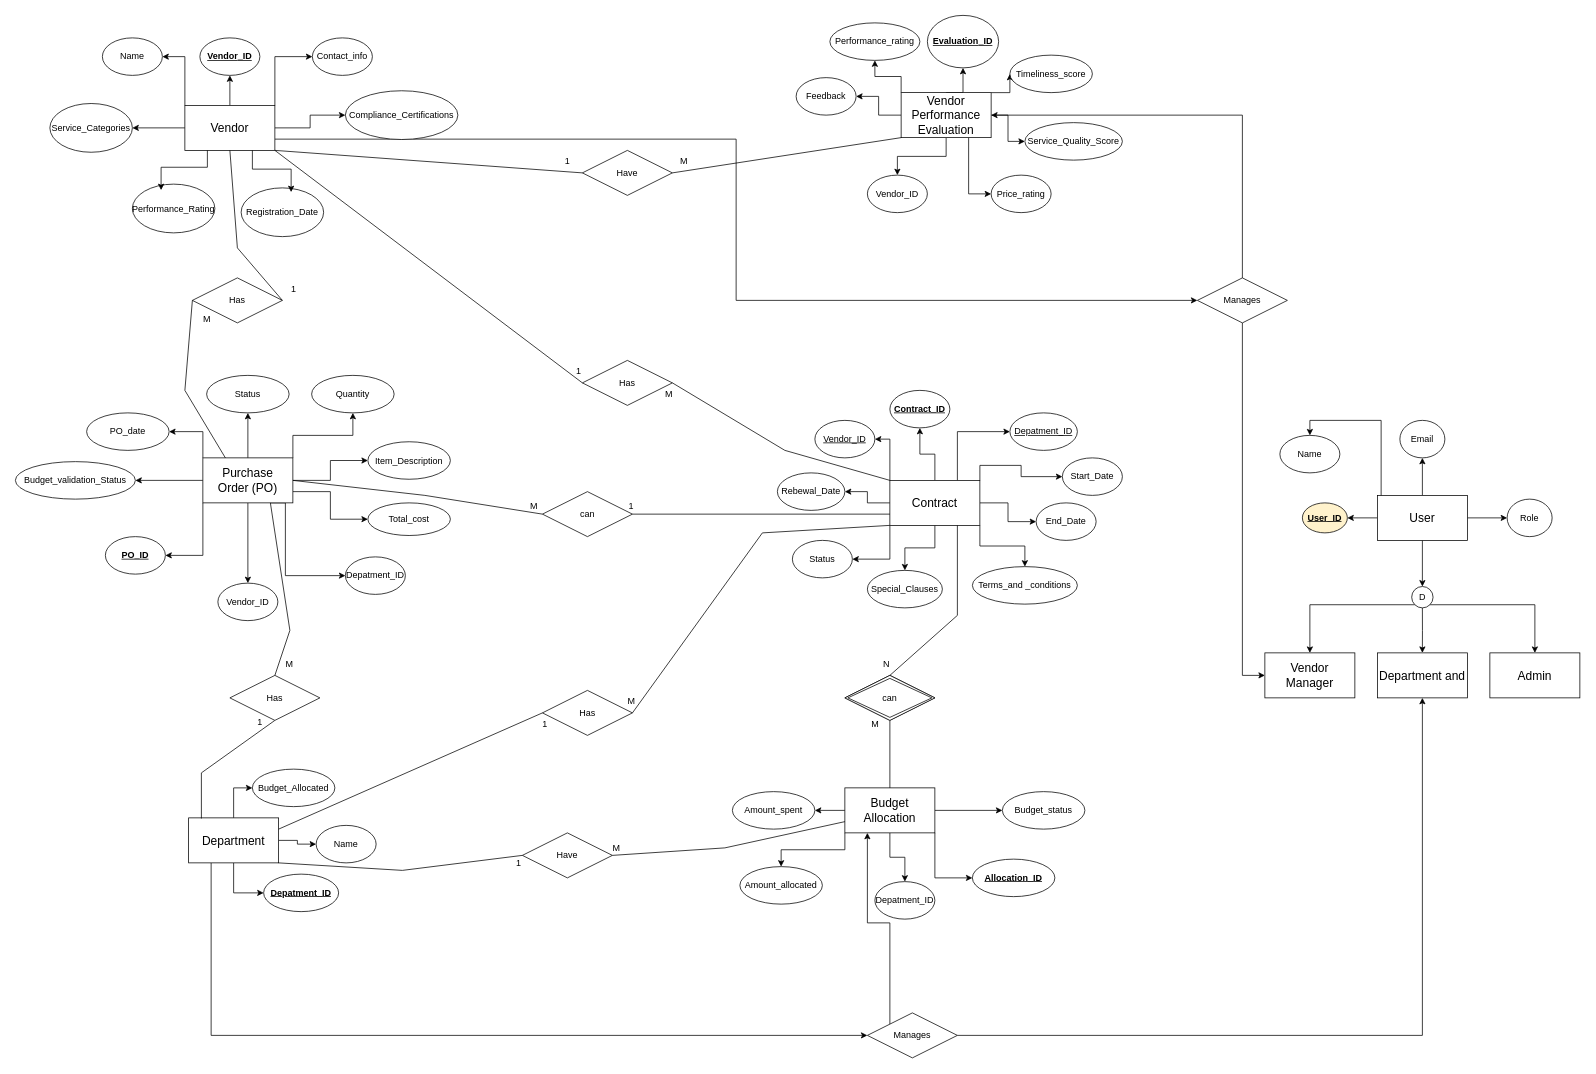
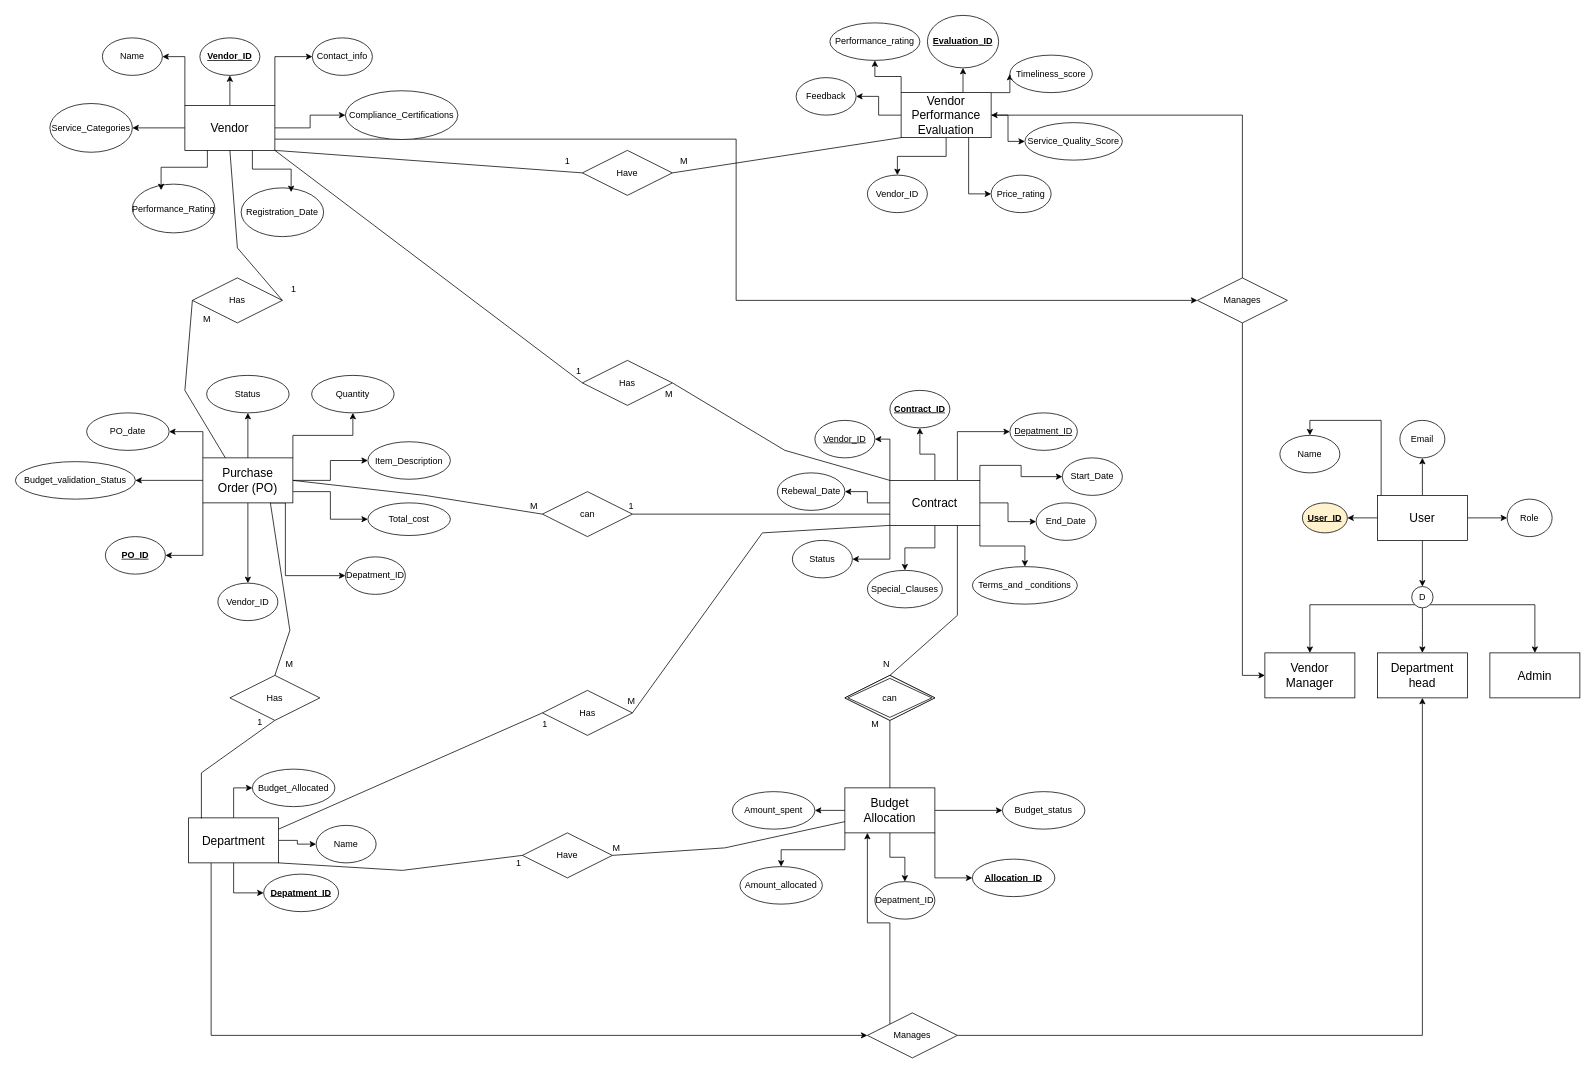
(1422, 675) -> (1422, 675)
